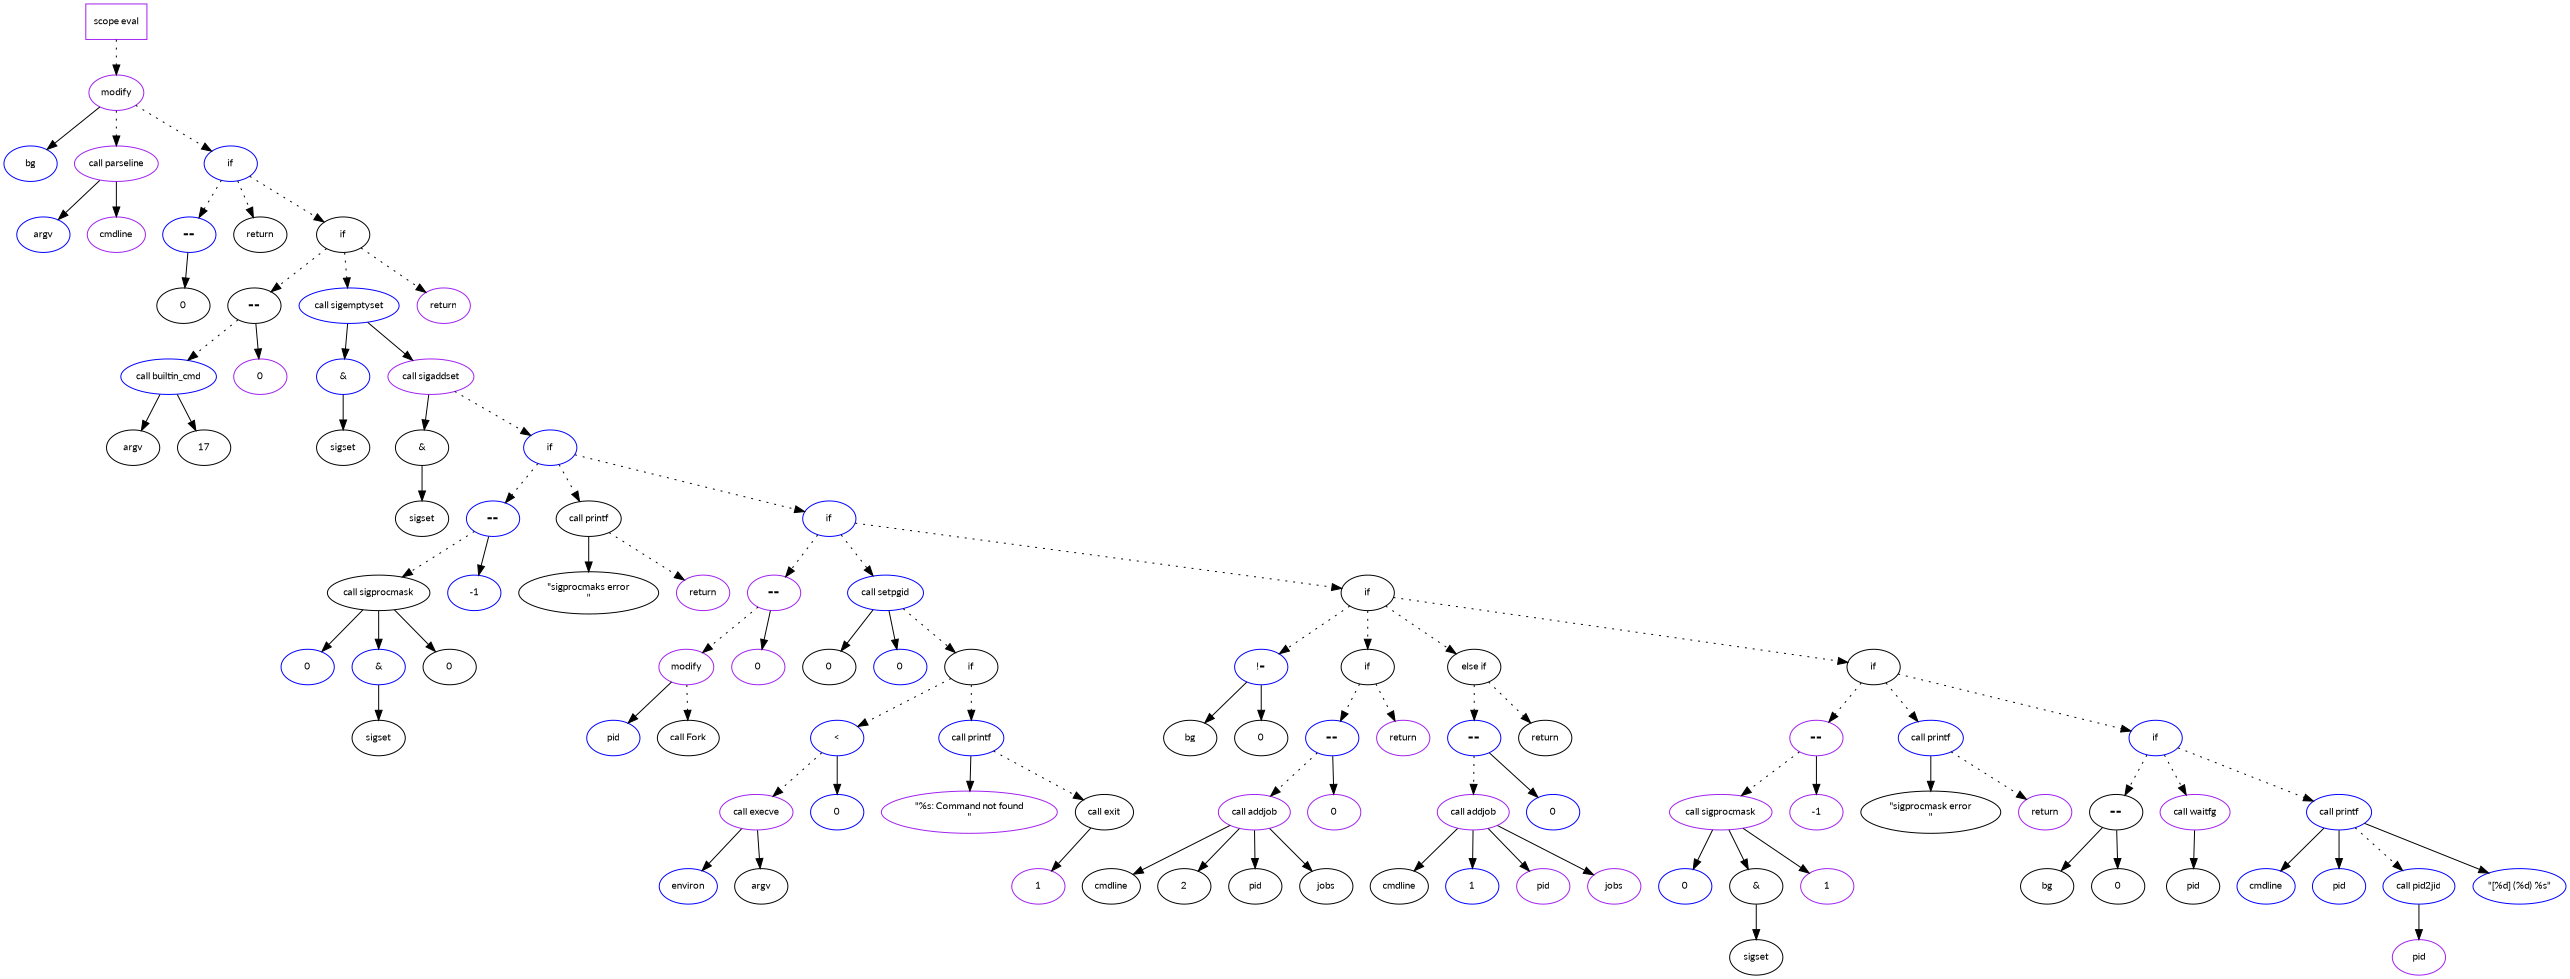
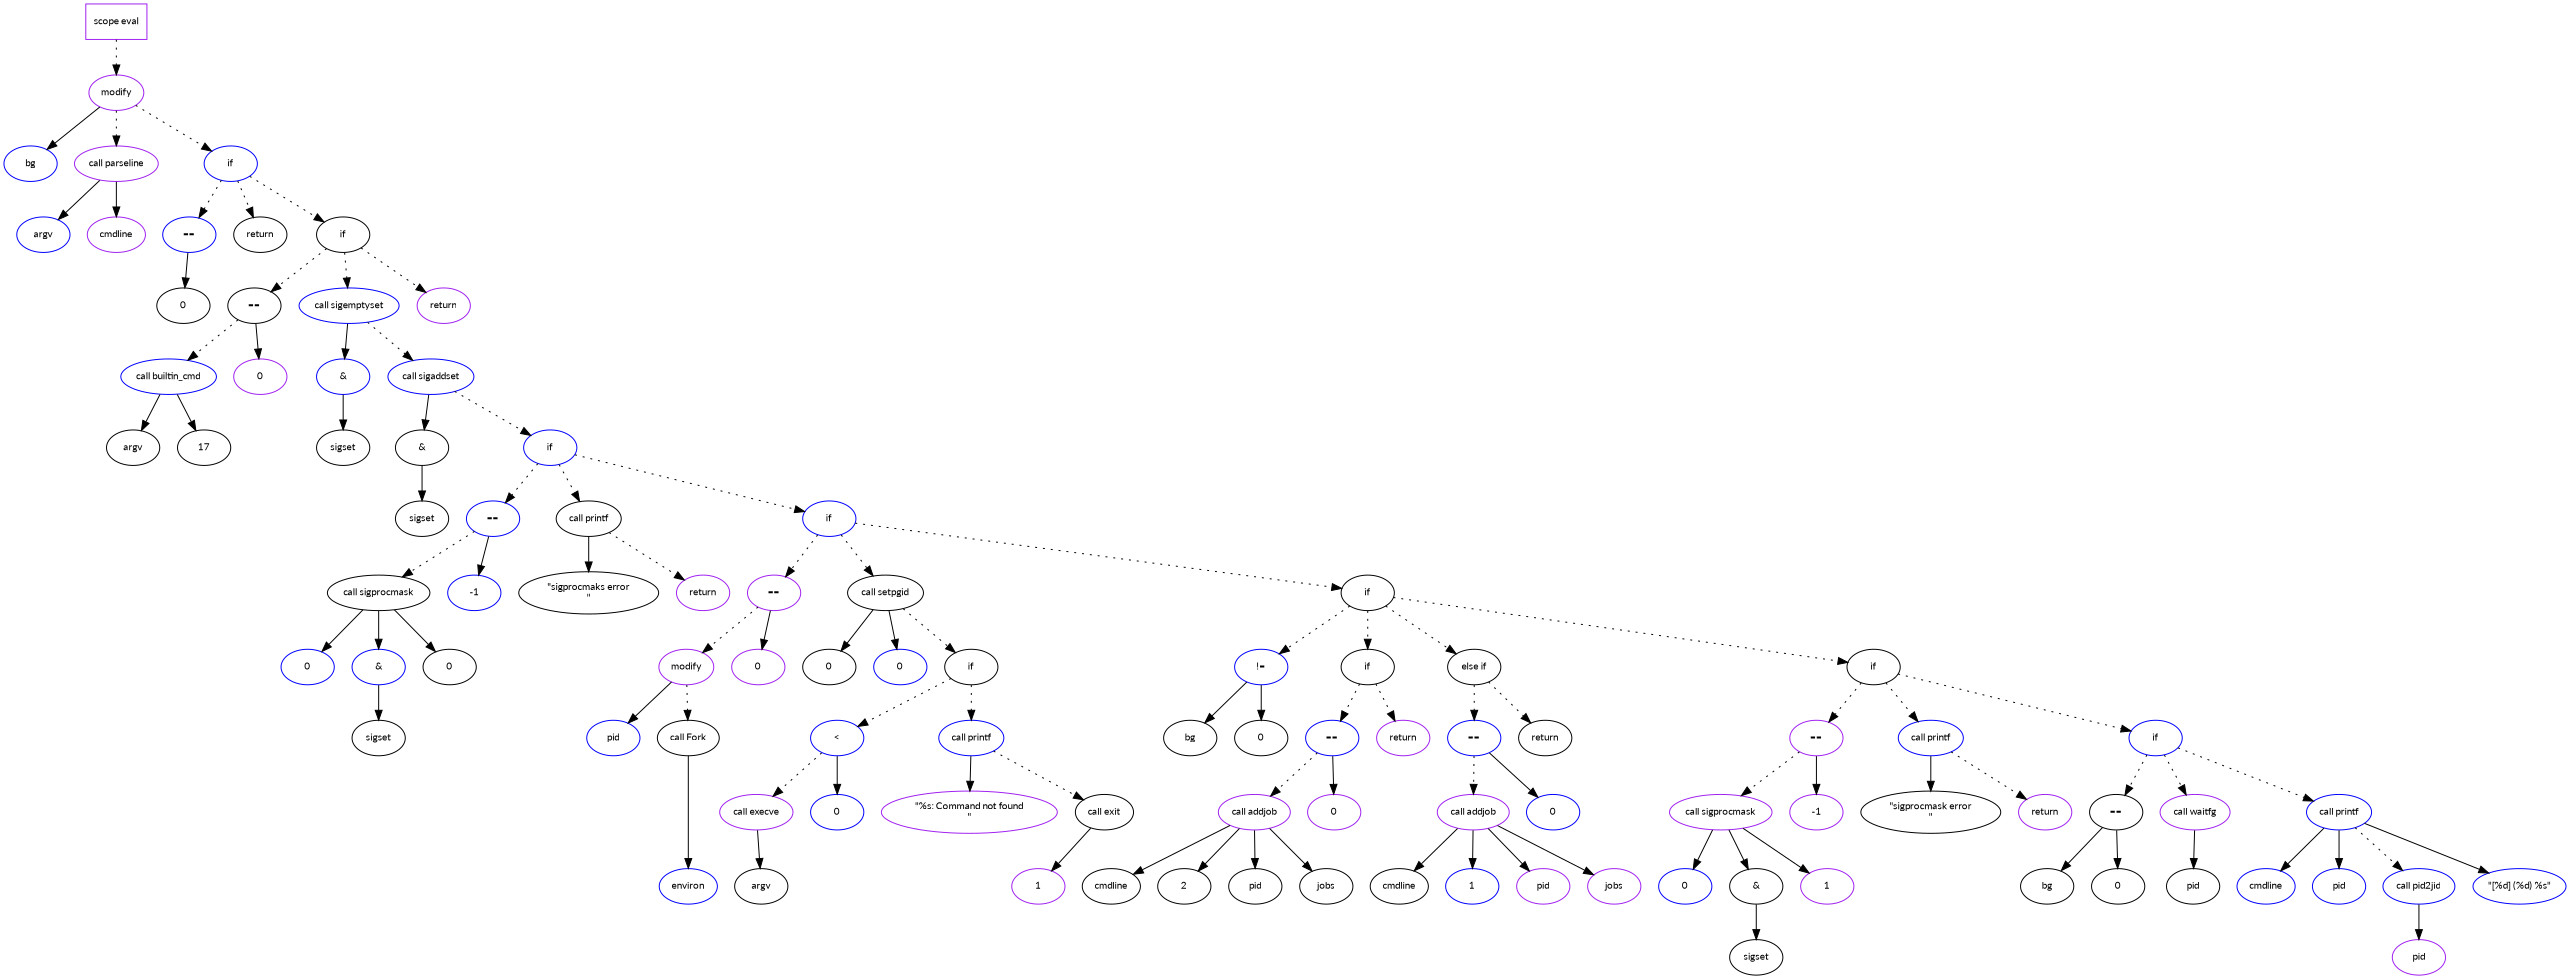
(386, 338) -> (386, 338)
(431, 377) -> (431, 377)
(886, 593) -> (886, 593)
(725, 846) -> (688, 807)
